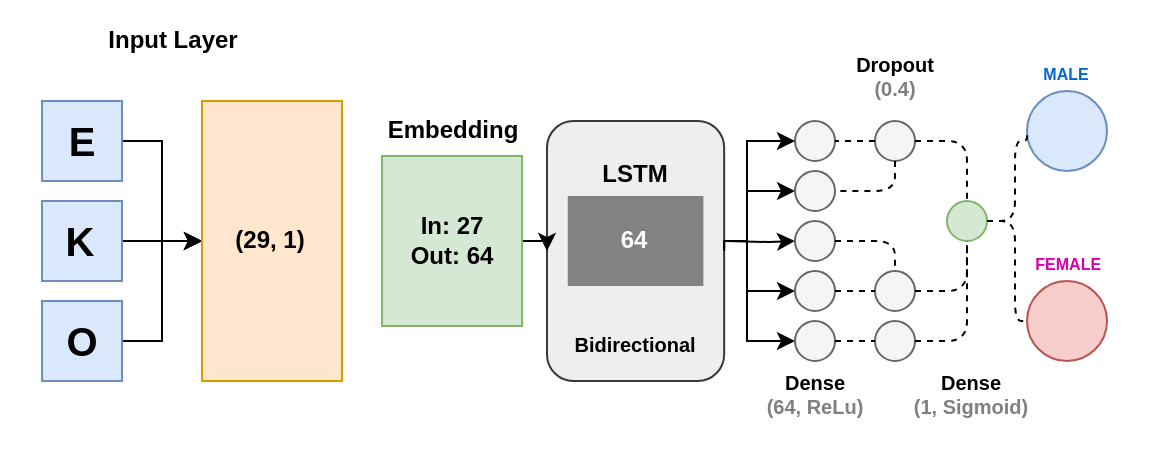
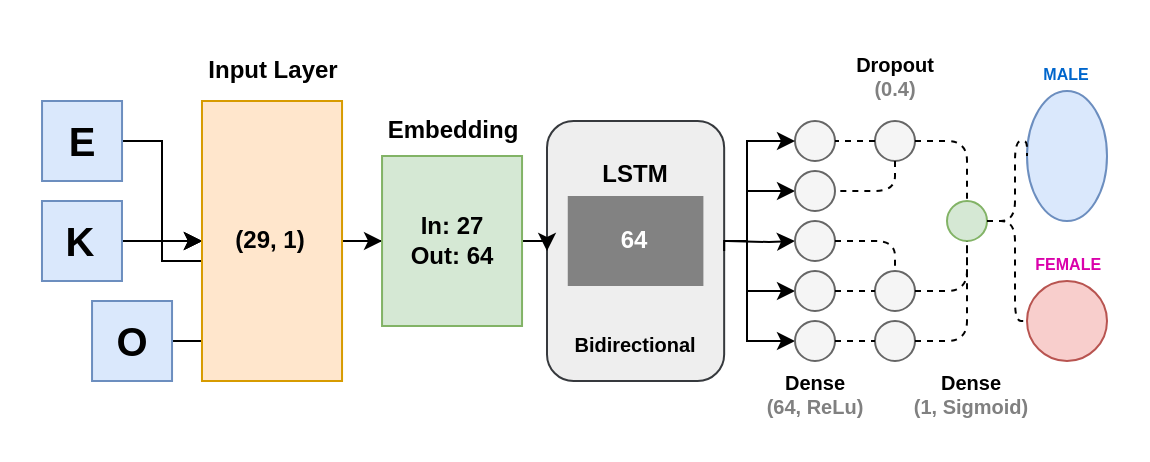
(172, 36) -> (272, 66)
(1067, 131) -> (1067, 156)
none -> (368, 241)
(82, 341) -> (132, 341)
